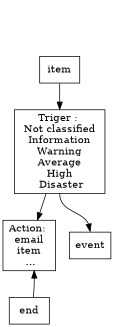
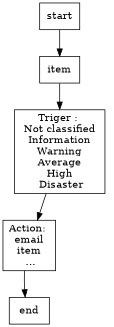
none -> (60, 16)
(90, 245) -> none
(34, 288) -> (24, 280)
